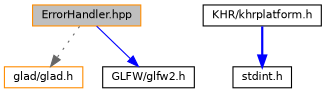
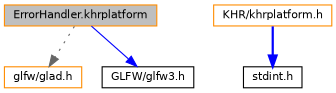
(87, 15) -> (81, 15)
(262, 15) -> (273, 15)
(44, 77) -> (43, 77)
(149, 77) -> (148, 77)
